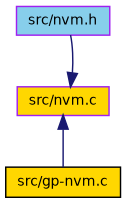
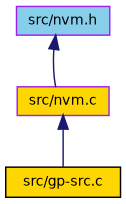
(73, 54) -> (54, 68)
(63, 182) -> (63, 182)
